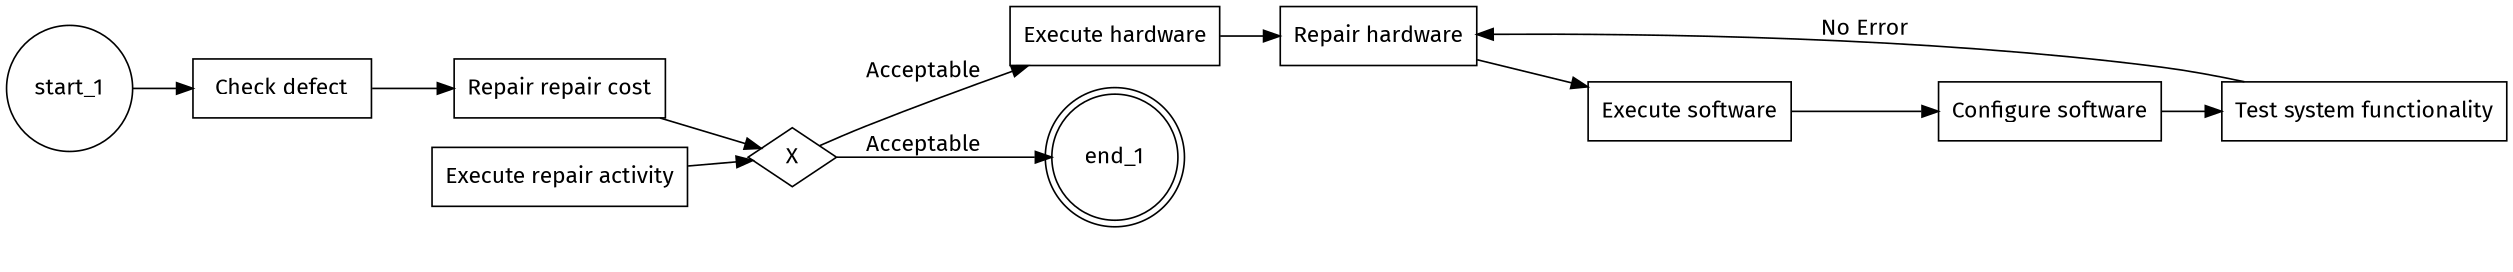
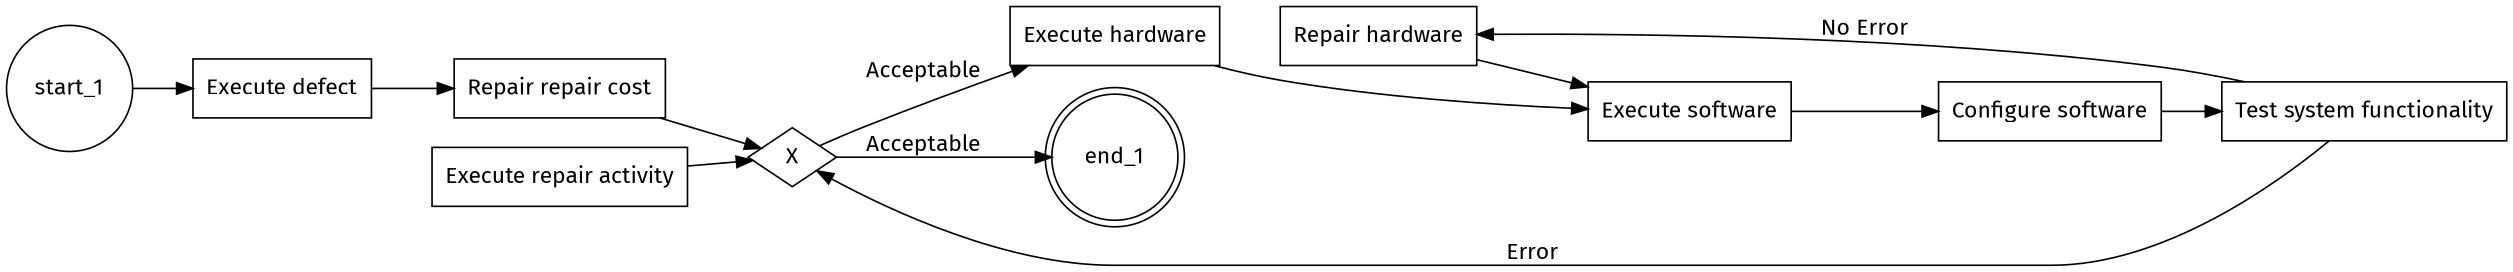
(1242, 36) -> (1392, 95)
(282, 88) -> (282, 88)
none -> (1589, 265)
